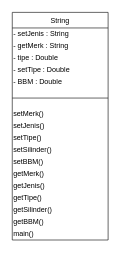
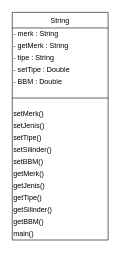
(46, 34) -> (39, 34)
(38, 58) -> (38, 58)
